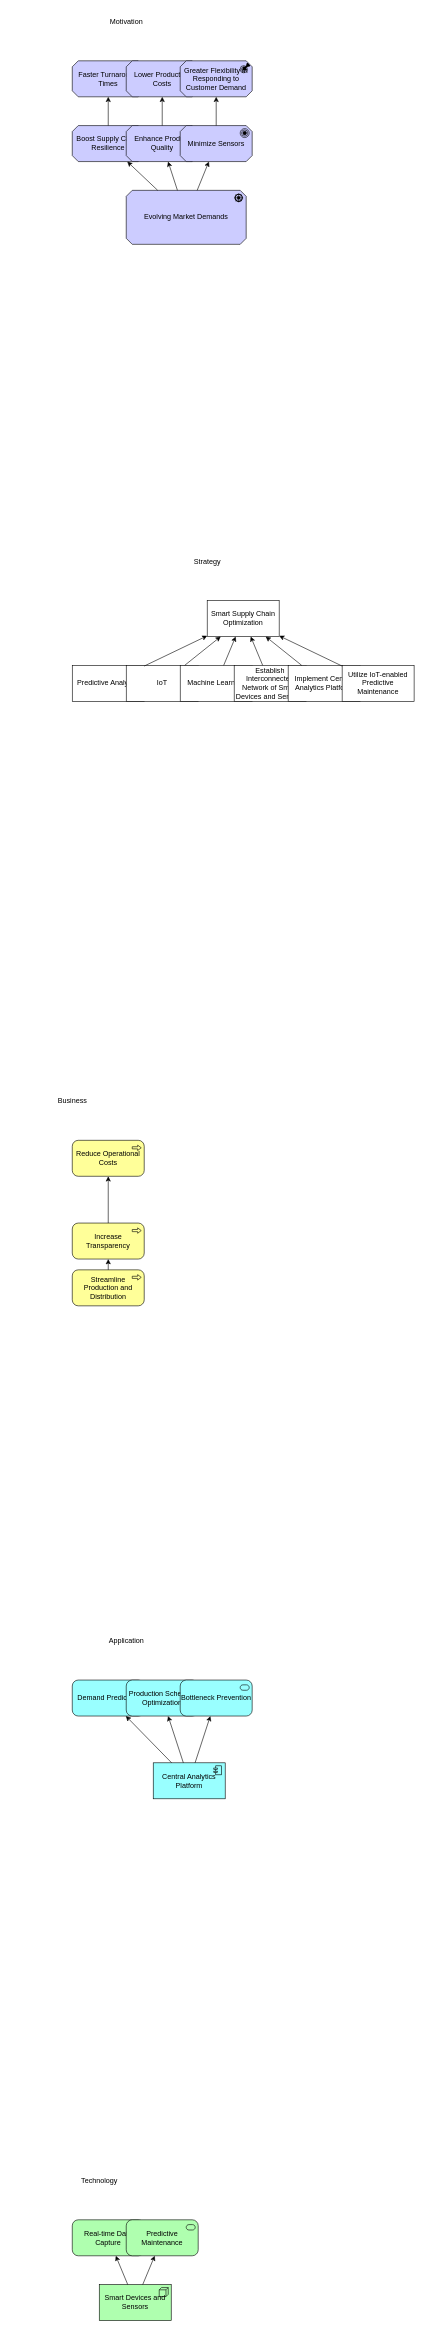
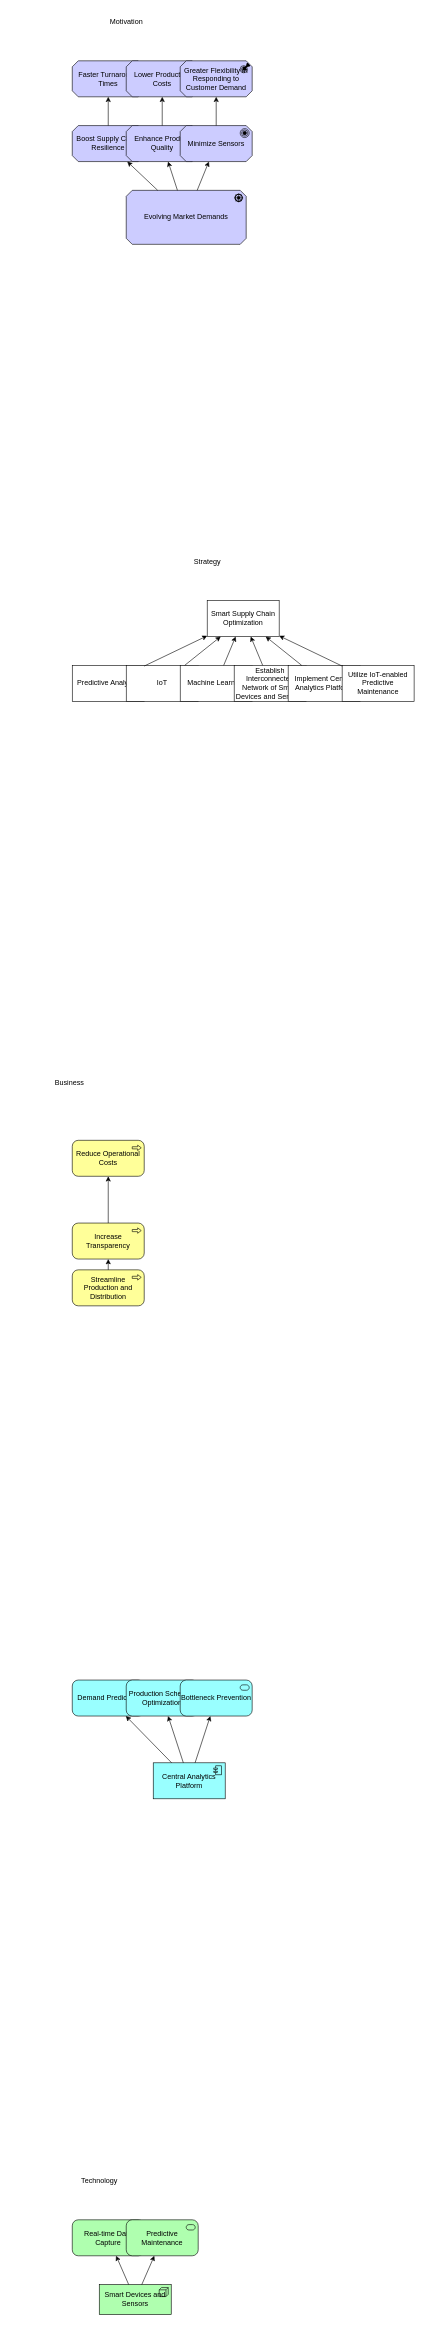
(72, 1101) -> (69, 1083)
(126, 1641) -> none
(135, 2303) -> (135, 2300)
